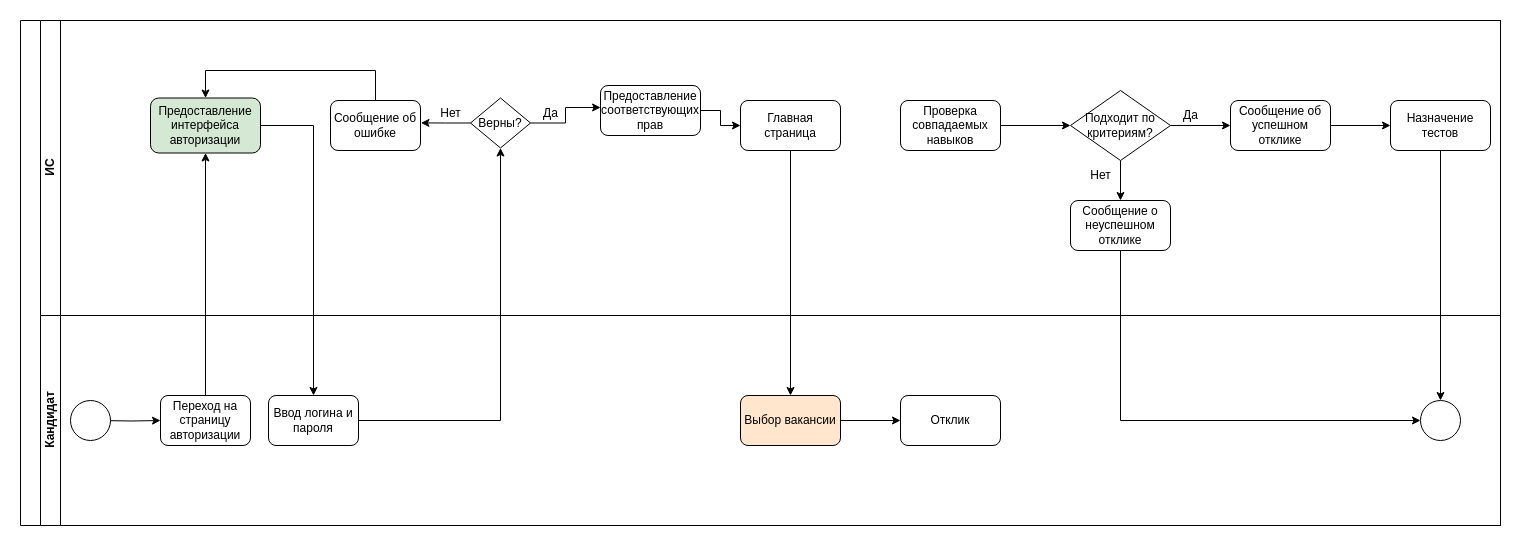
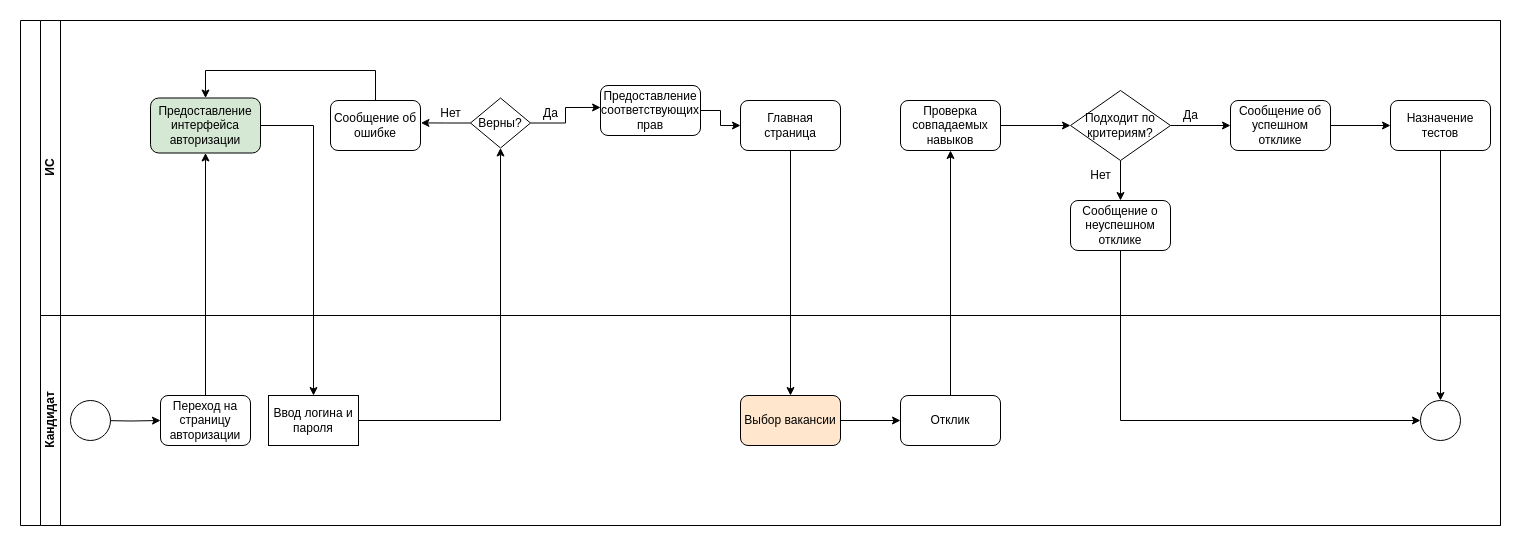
none -> (951, 276)
(314, 421) -> (314, 421)
